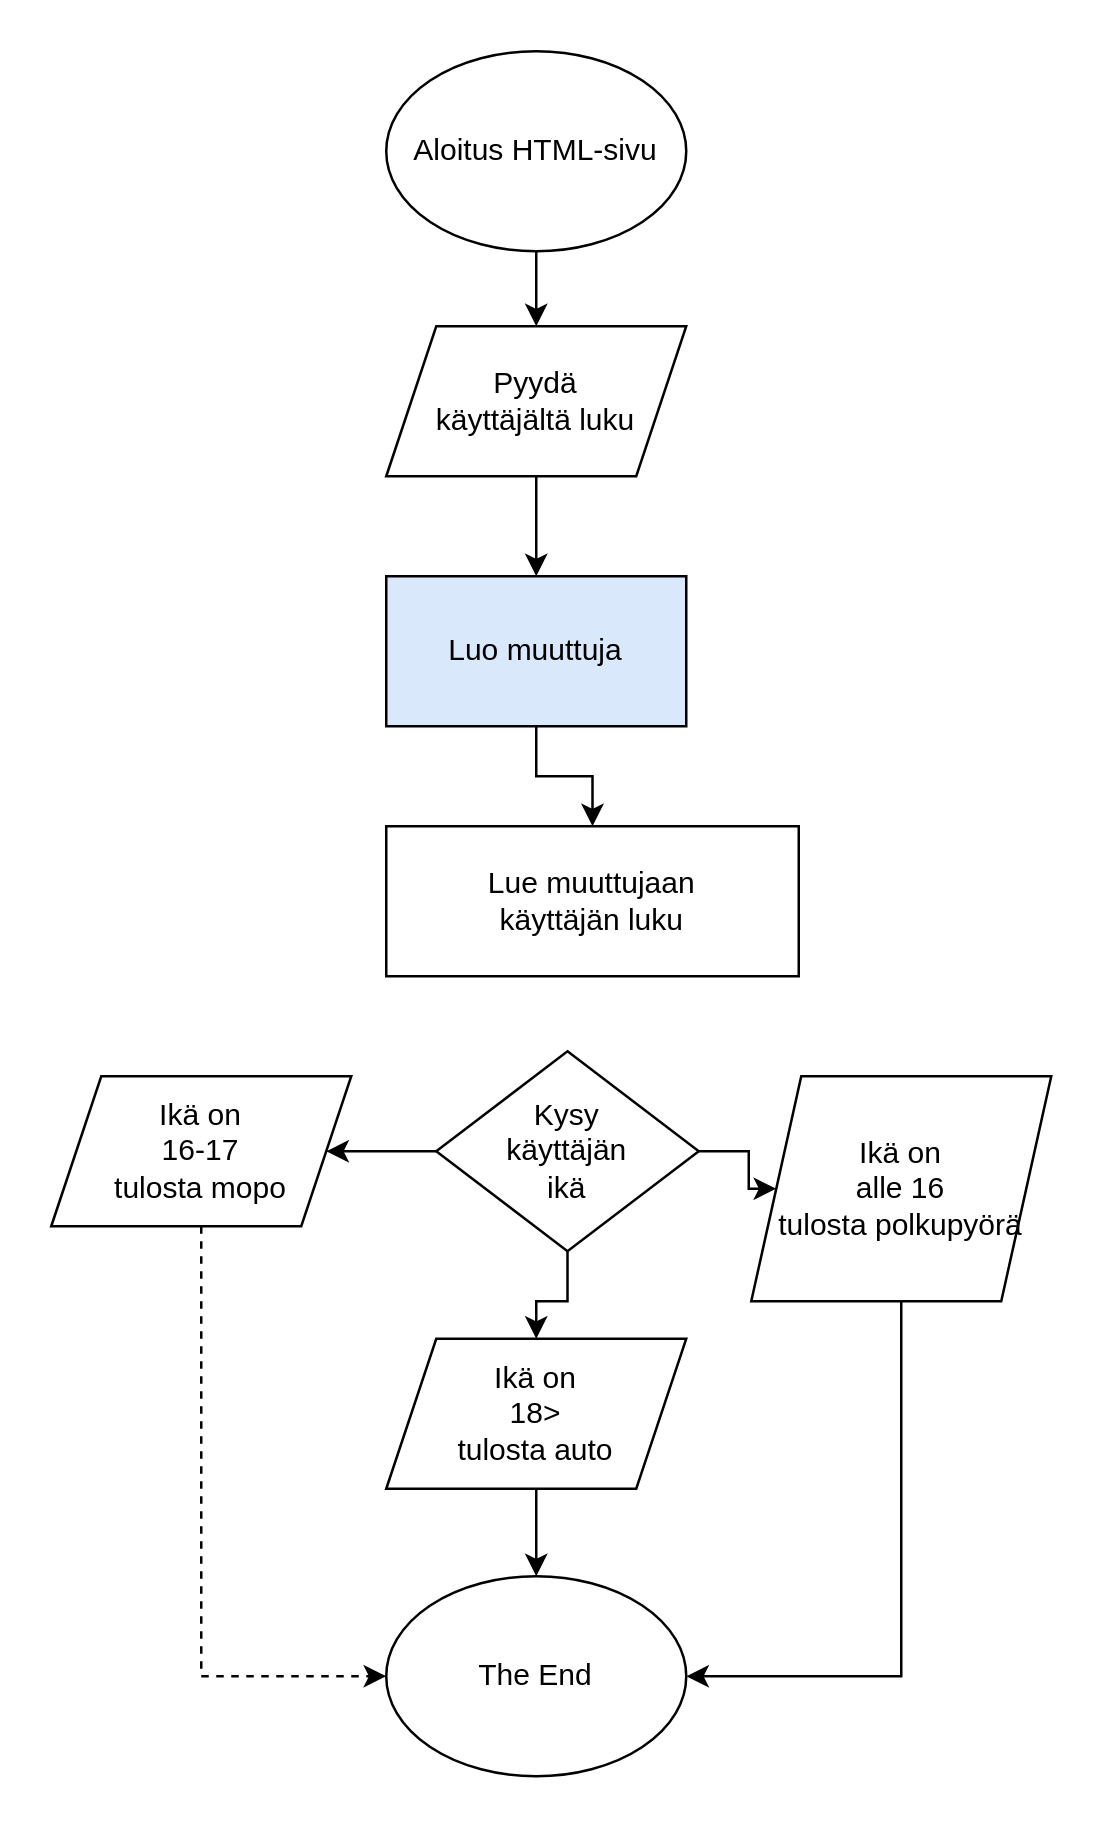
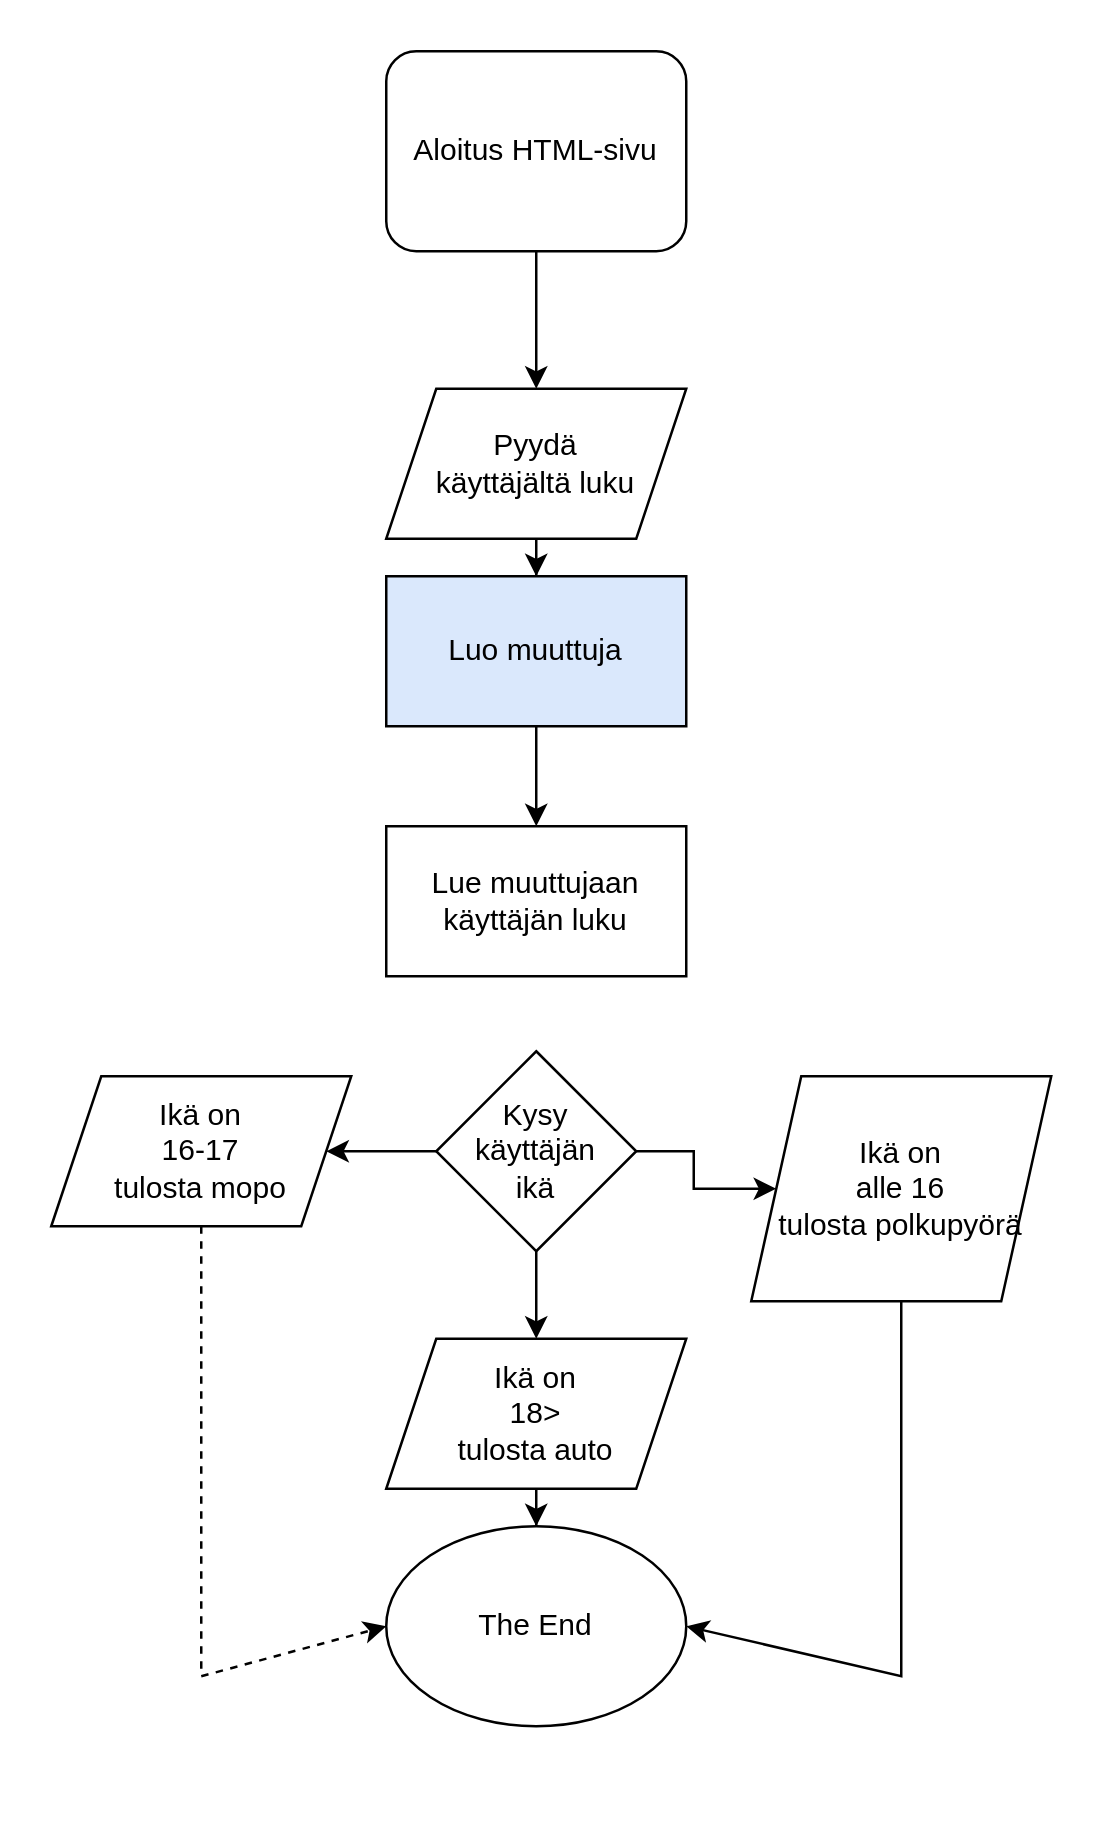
(536, 151) -> (536, 151)
(536, 401) -> (536, 464)
(593, 901) -> (536, 901)
(568, 1151) -> (536, 1151)
(536, 1676) -> (536, 1626)
